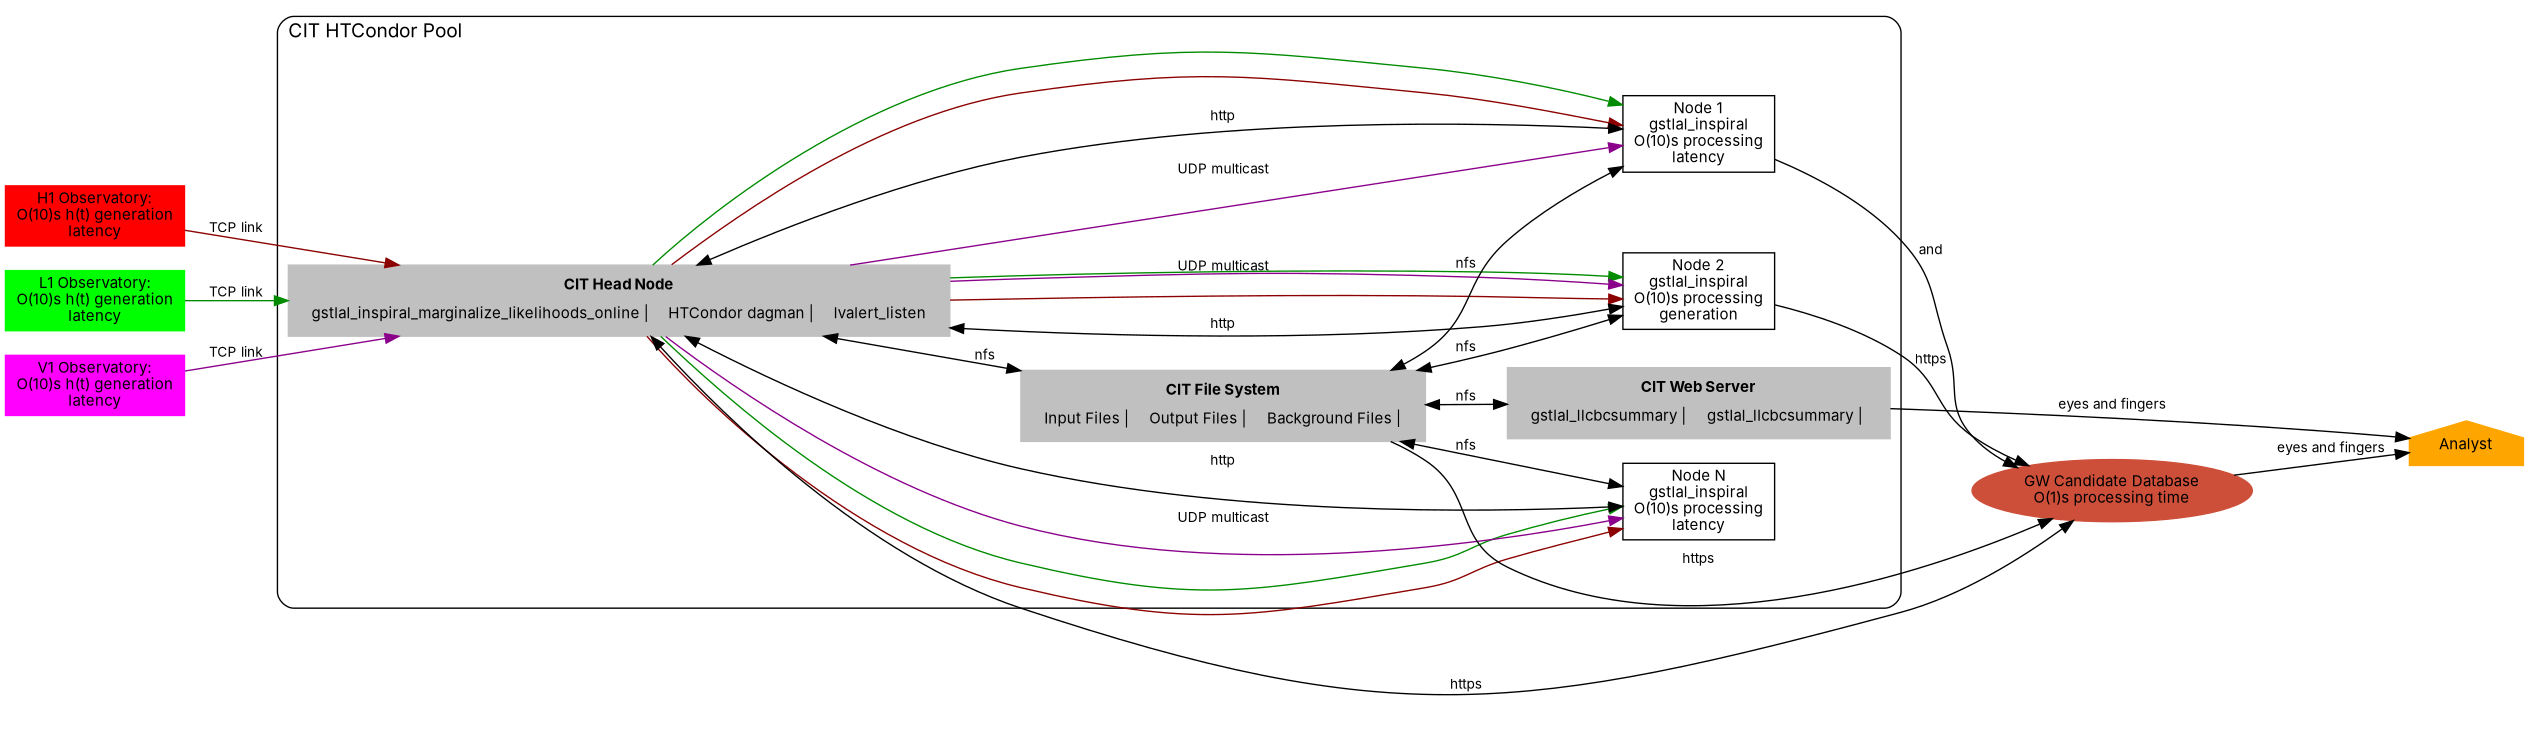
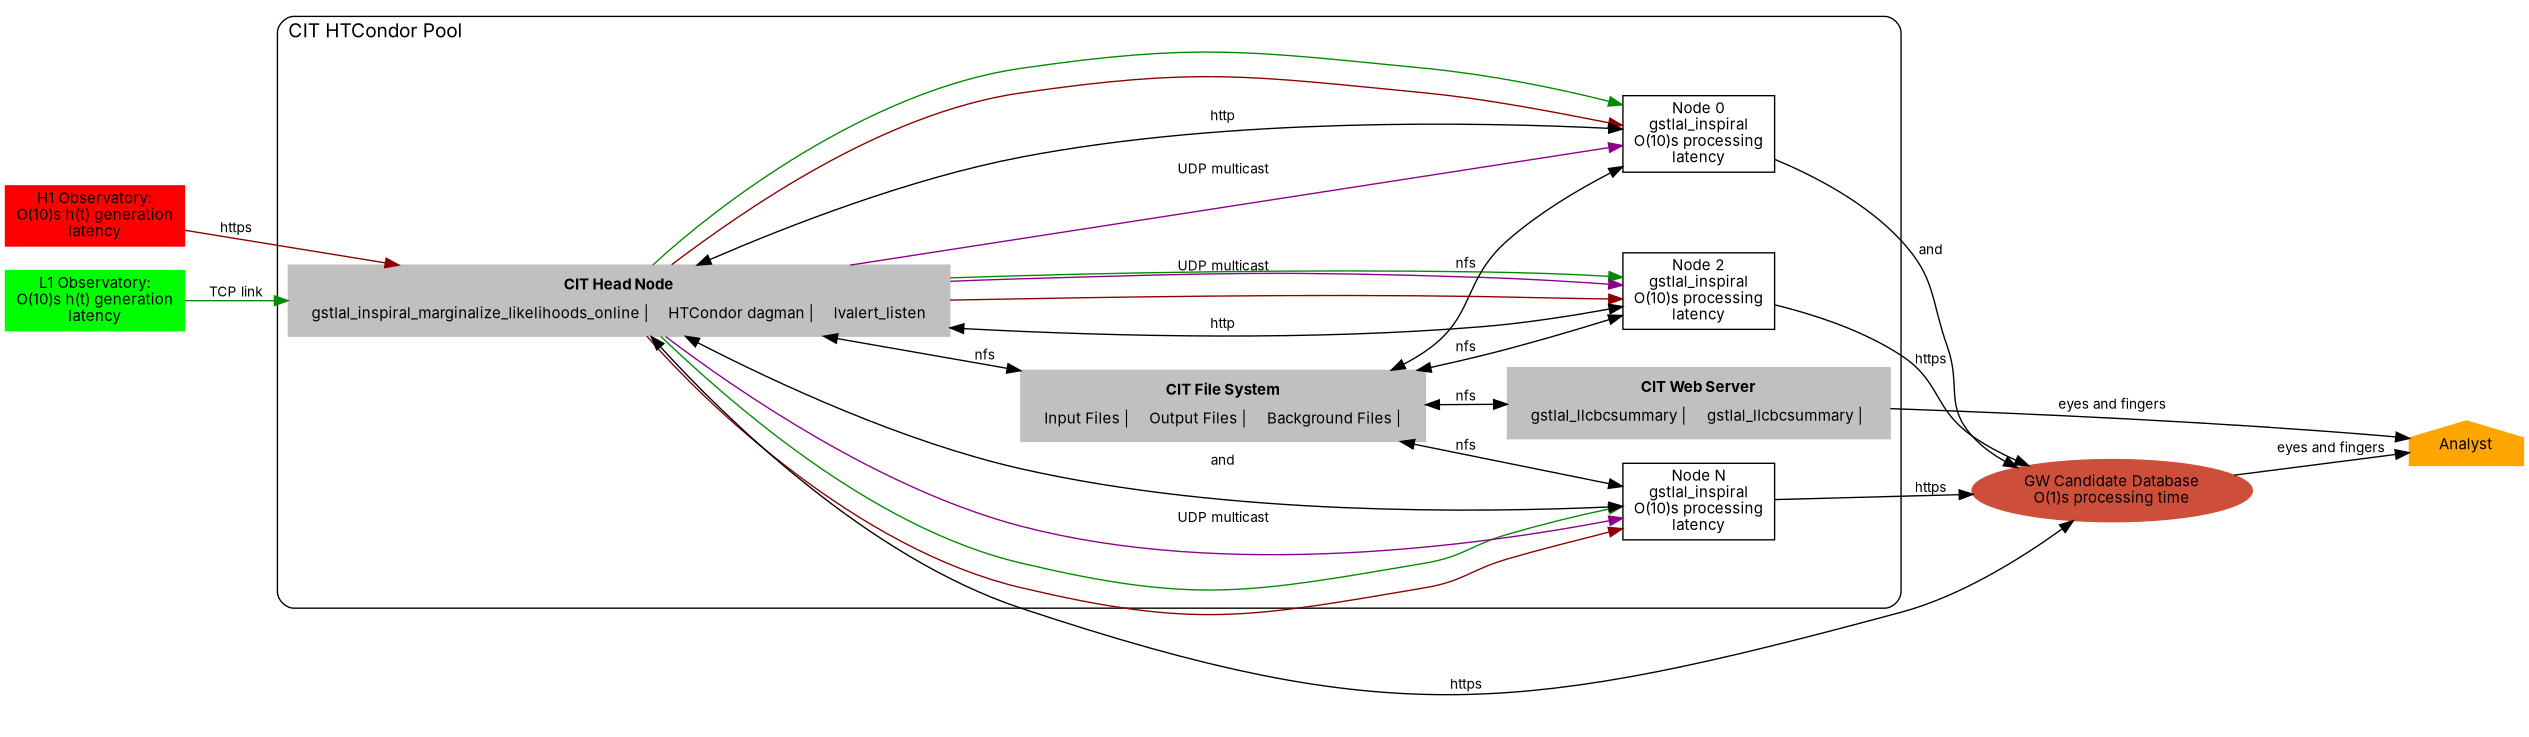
(1699, 134) -> (1699, 134)
(236, 229) -> (236, 229)
(1699, 291) -> (1699, 291)
(95, 385) -> none
(1223, 461) -> (1223, 461)
(1616, 599) -> (1867, 497)
